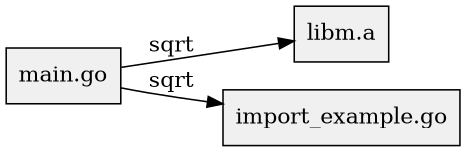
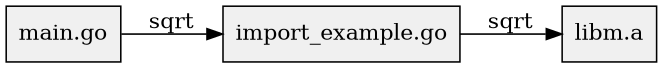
(200, 55) -> (503, 34)
